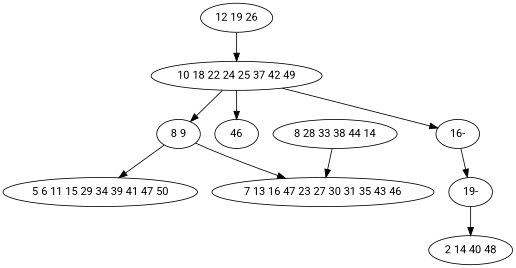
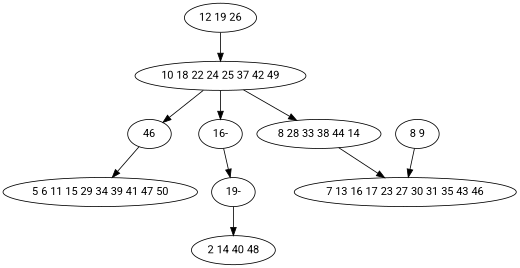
(209, 103) -> (266, 103)
(145, 159) -> (128, 159)
(323, 192) -> (405, 192)
